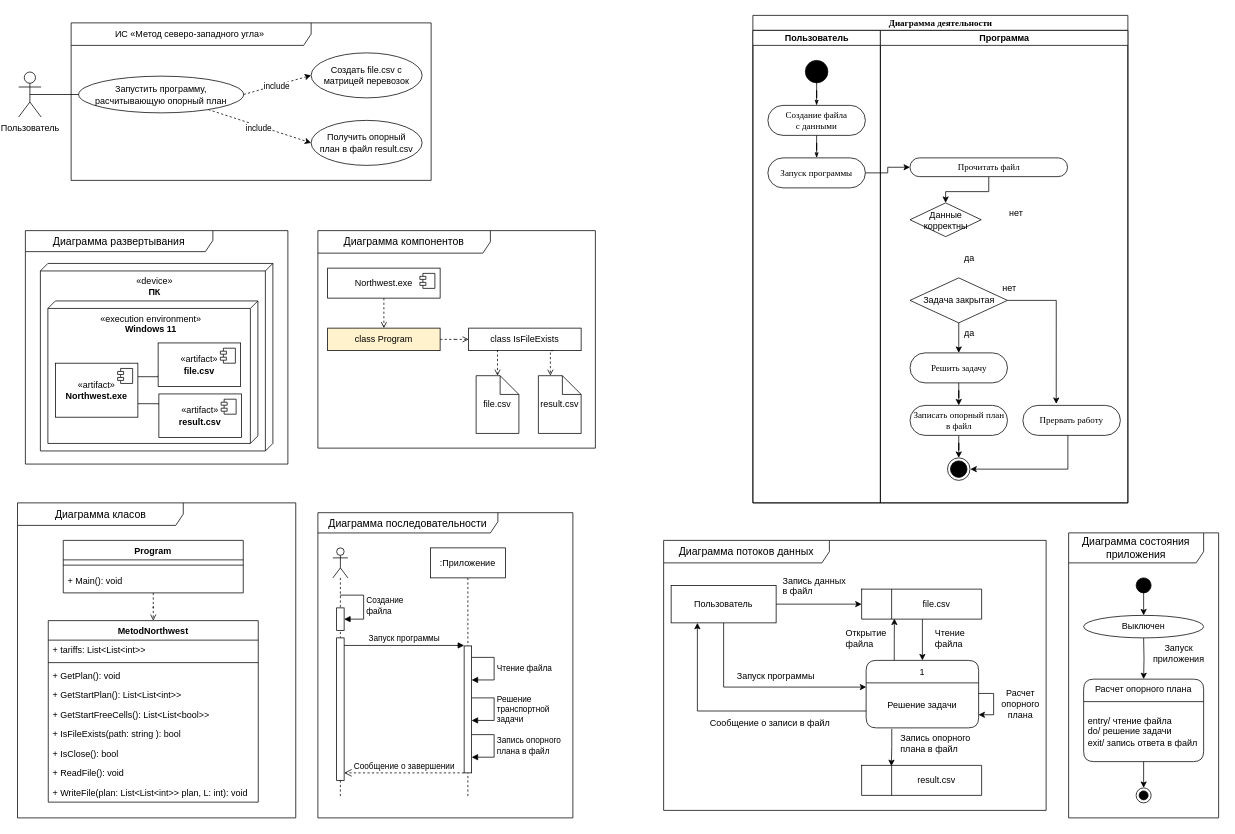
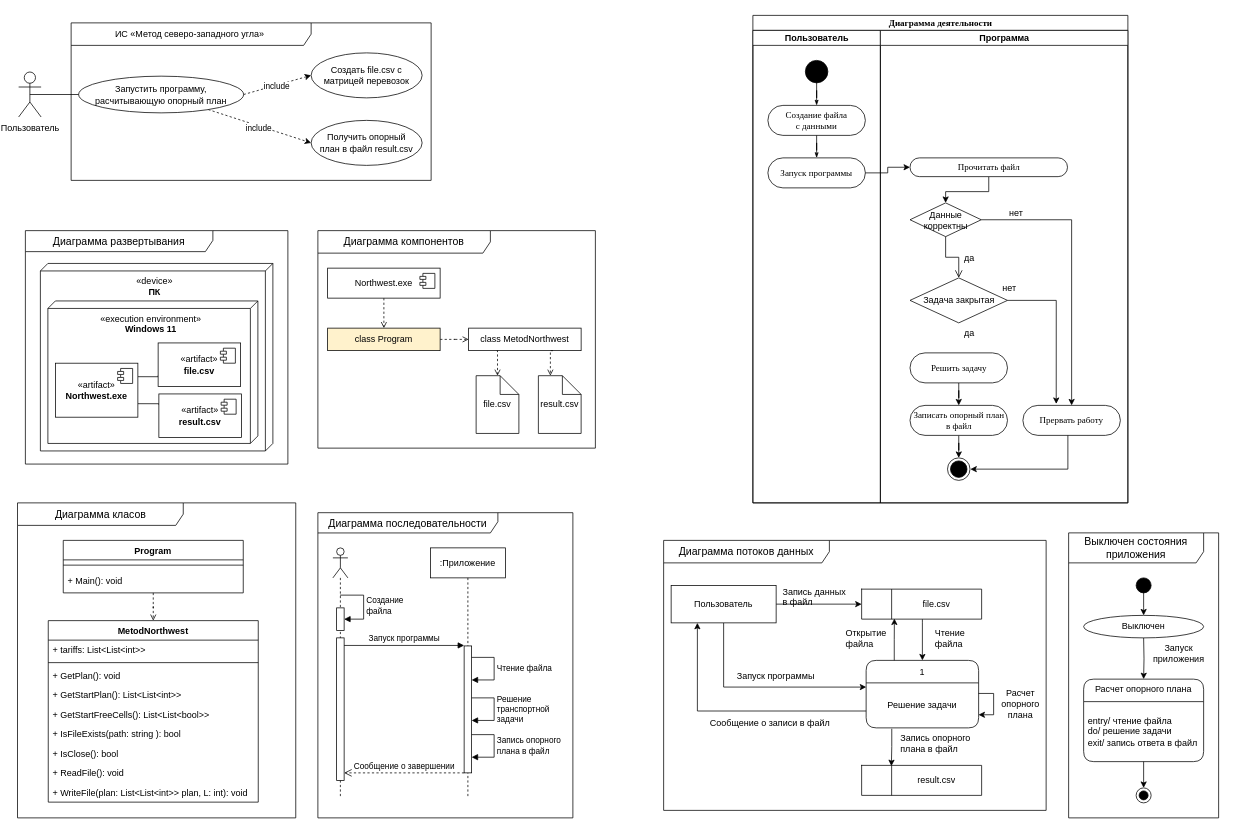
none -> (950, 257)
none -> (1071, 265)
(959, 335) -> none
(525, 339) -> (525, 339)
(1136, 548) -> (1136, 548)
(815, 585) -> (815, 597)
